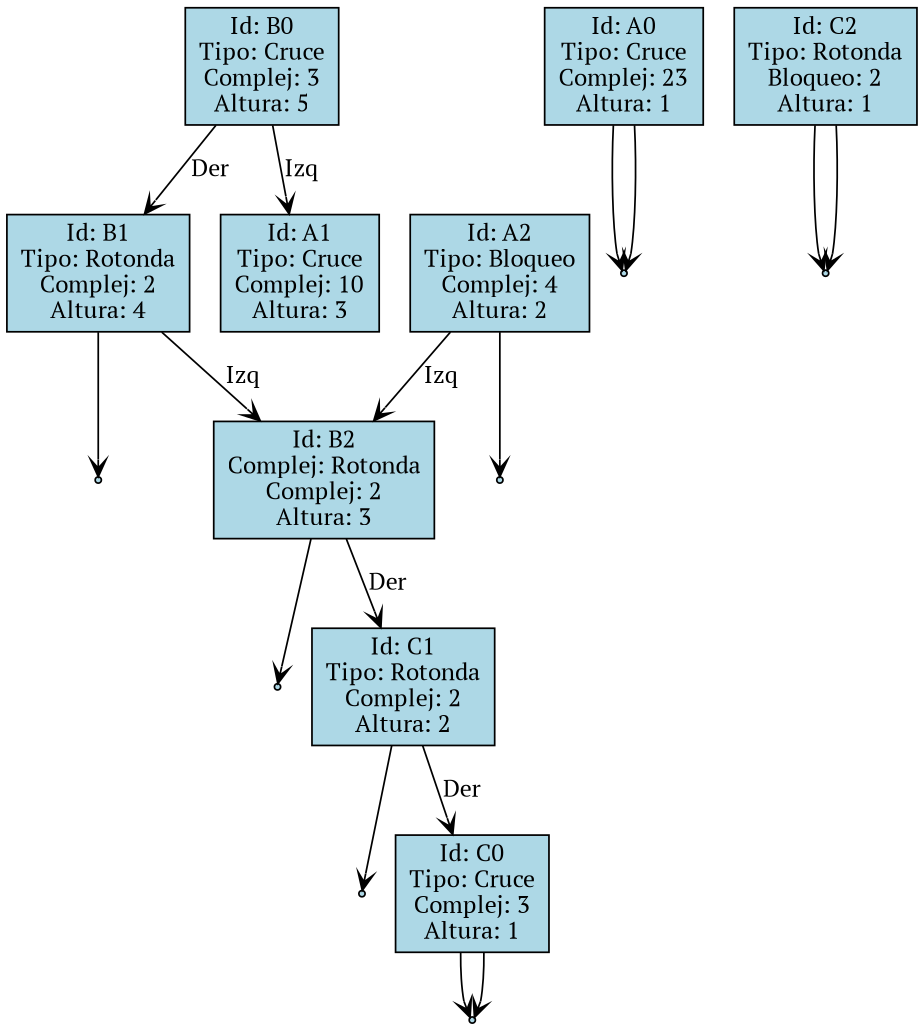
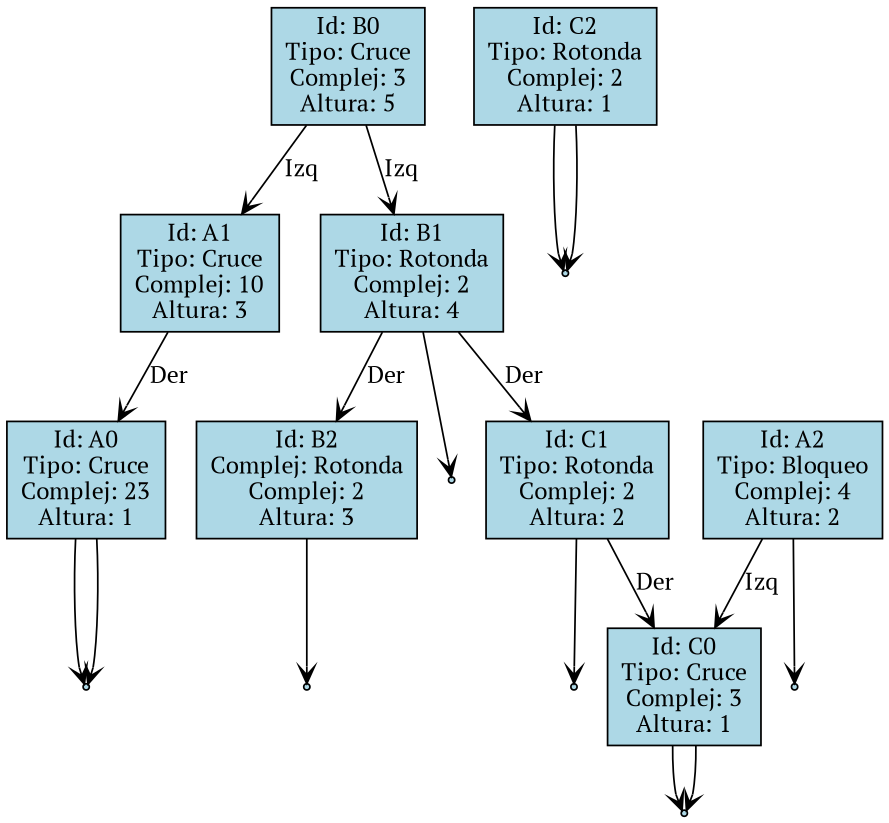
(826, 66) -> (565, 66)
(210, 170) -> (402, 170)
none -> (147, 369)
(418, 370) -> (743, 576)
(243, 377) -> (386, 377)
(360, 575) -> (489, 370)
